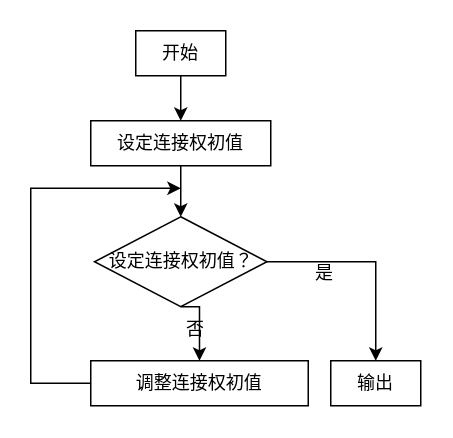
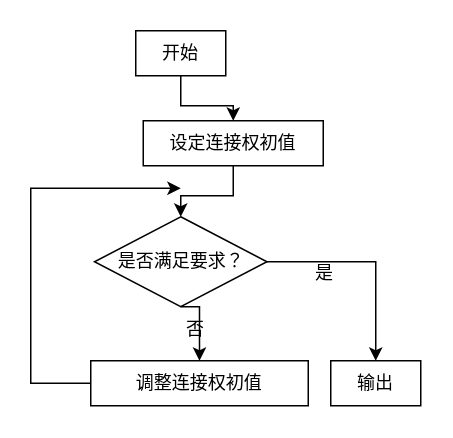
(181, 143) -> (233, 143)
(182, 262) -> (182, 262)
